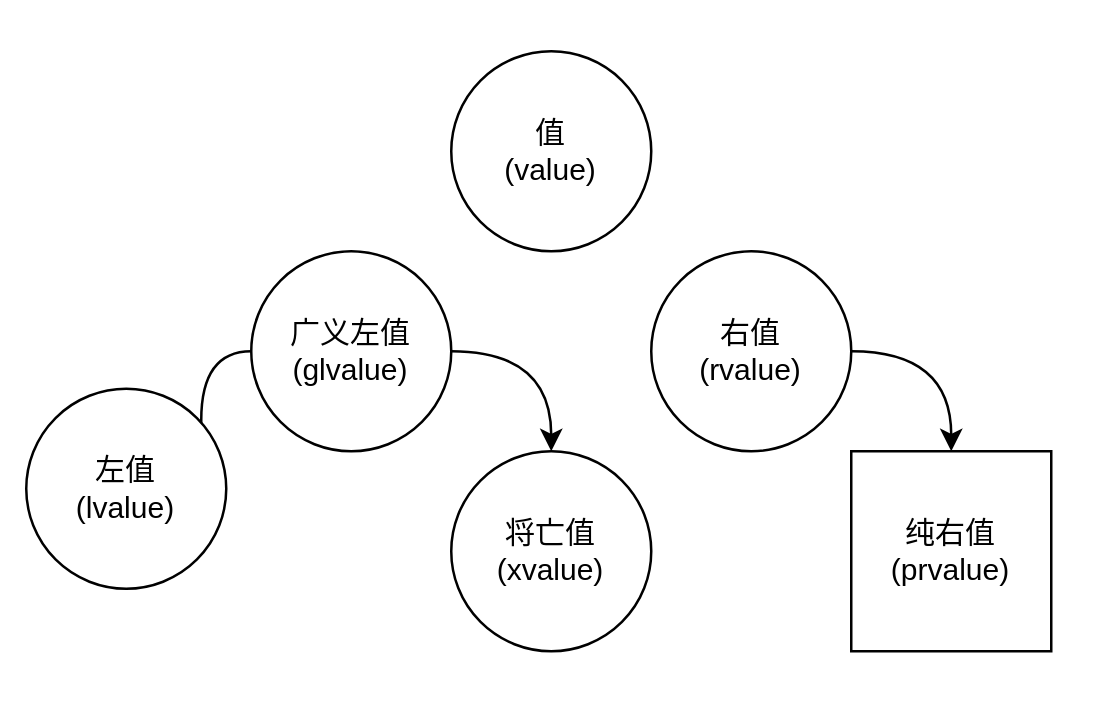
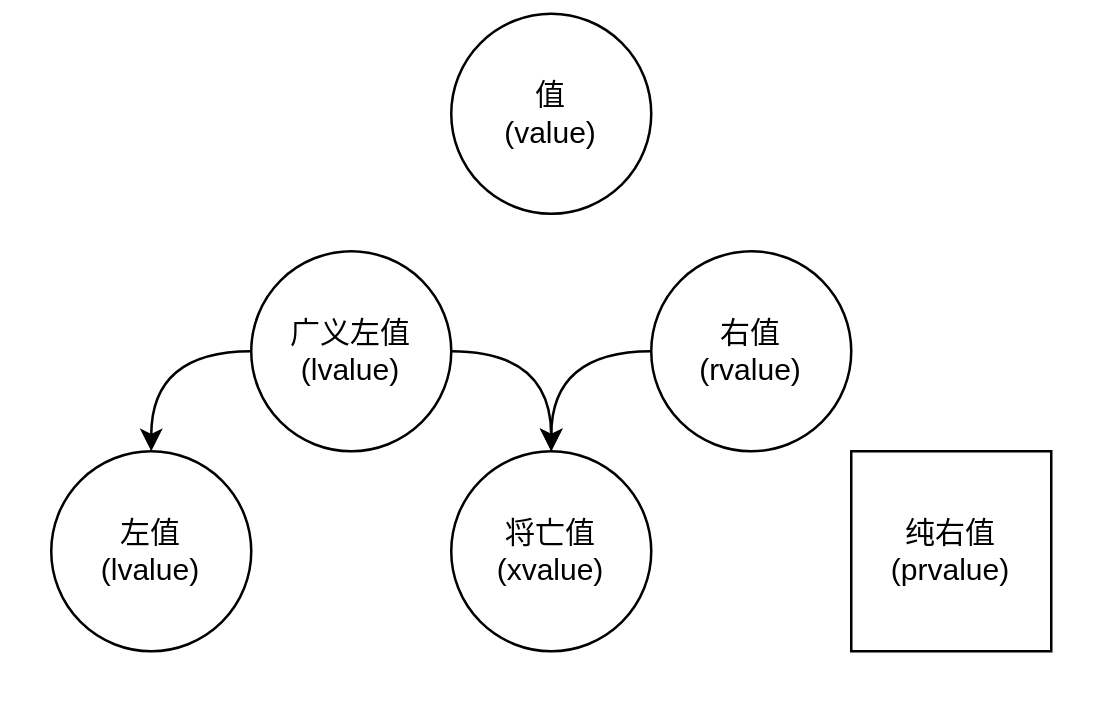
(551, 151) -> (551, 114)
(351, 351) -> (351, 351)
none -> (591, 363)
(921, 369) -> none
(126, 489) -> (151, 551)
